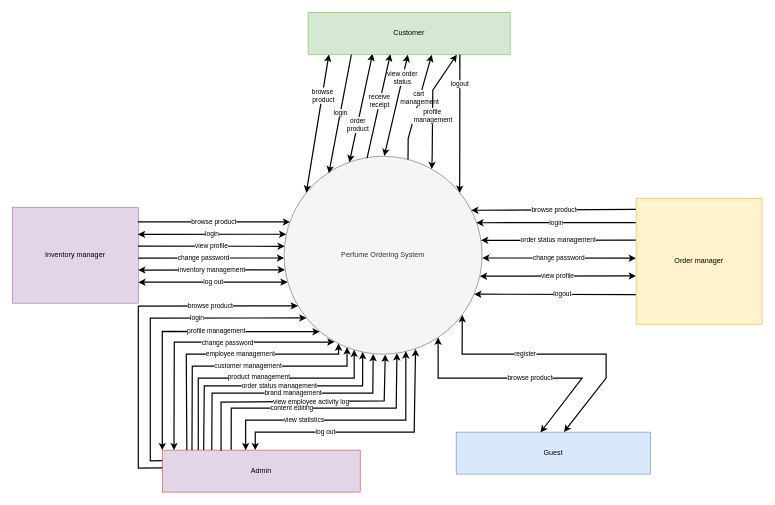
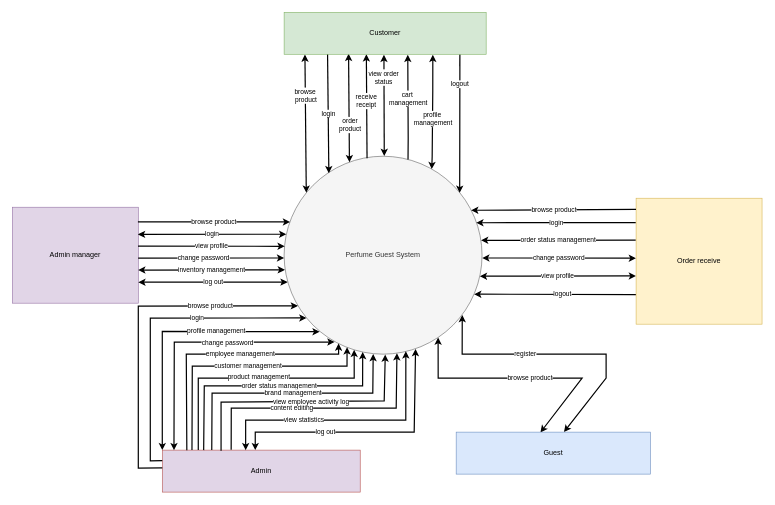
(409, 33) -> (385, 33)
(75, 255) -> (75, 255)
(383, 255) -> (383, 255)
(699, 261) -> (699, 261)
